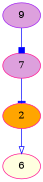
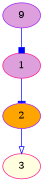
(22, 66) -> (22, 66)
(22, 116) -> (22, 116)
(22, 166) -> (22, 166)
